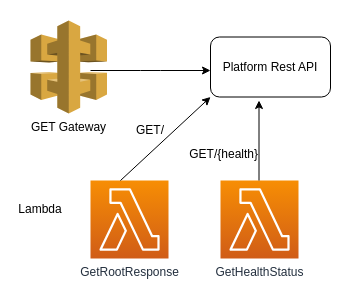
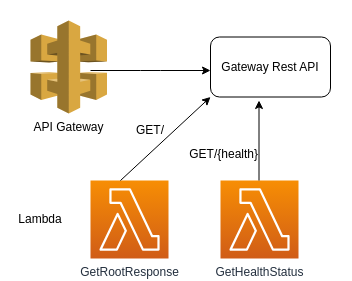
(271, 68) -> (271, 68)
(69, 128) -> (69, 128)
(41, 210) -> (41, 220)
